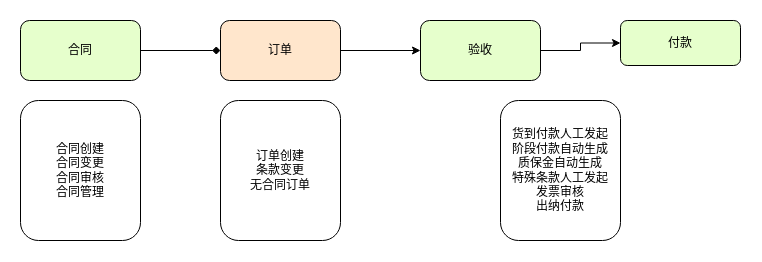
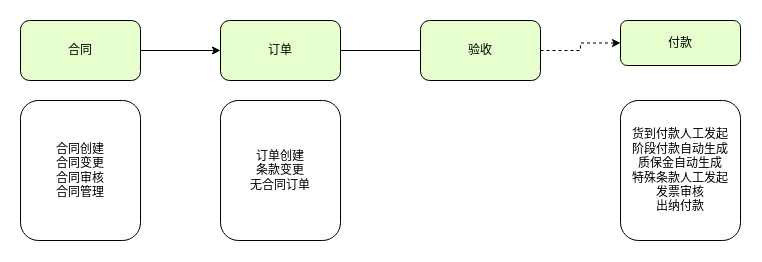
(212, 51) -> (212, 51)
(281, 51) -> (281, 51)
(412, 51) -> (415, 51)
(580, 51) -> (580, 51)
(561, 171) -> (681, 171)
